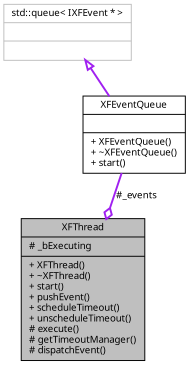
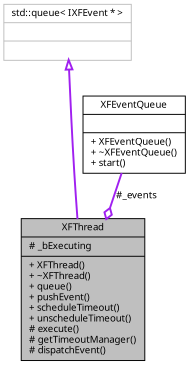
(100, 82) -> (73, 144)
(47, 287) -> (51, 287)
